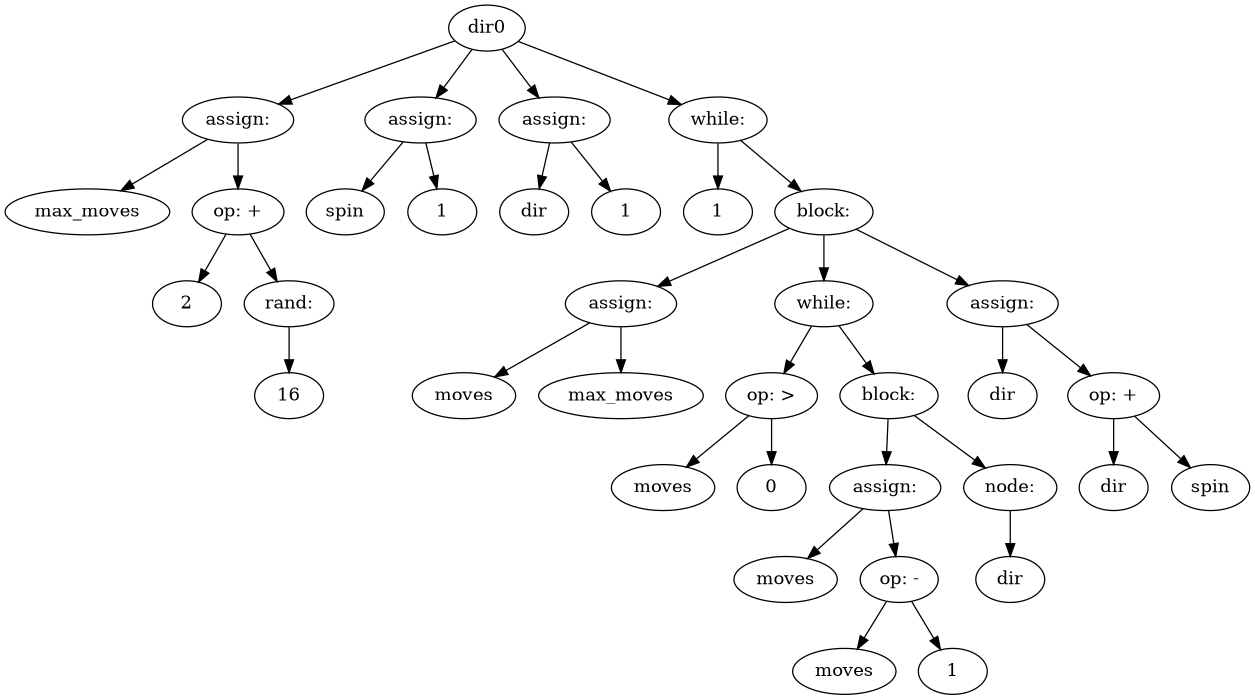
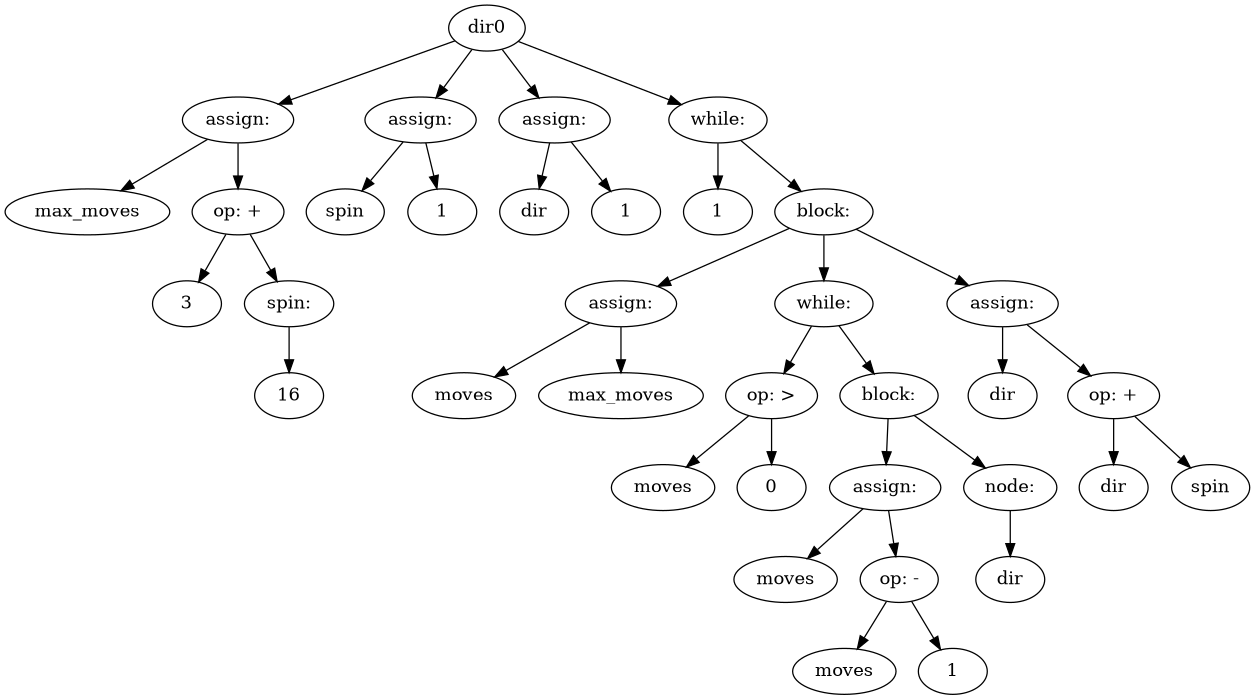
(187, 304) -> (187, 304)
(289, 304) -> (289, 304)
